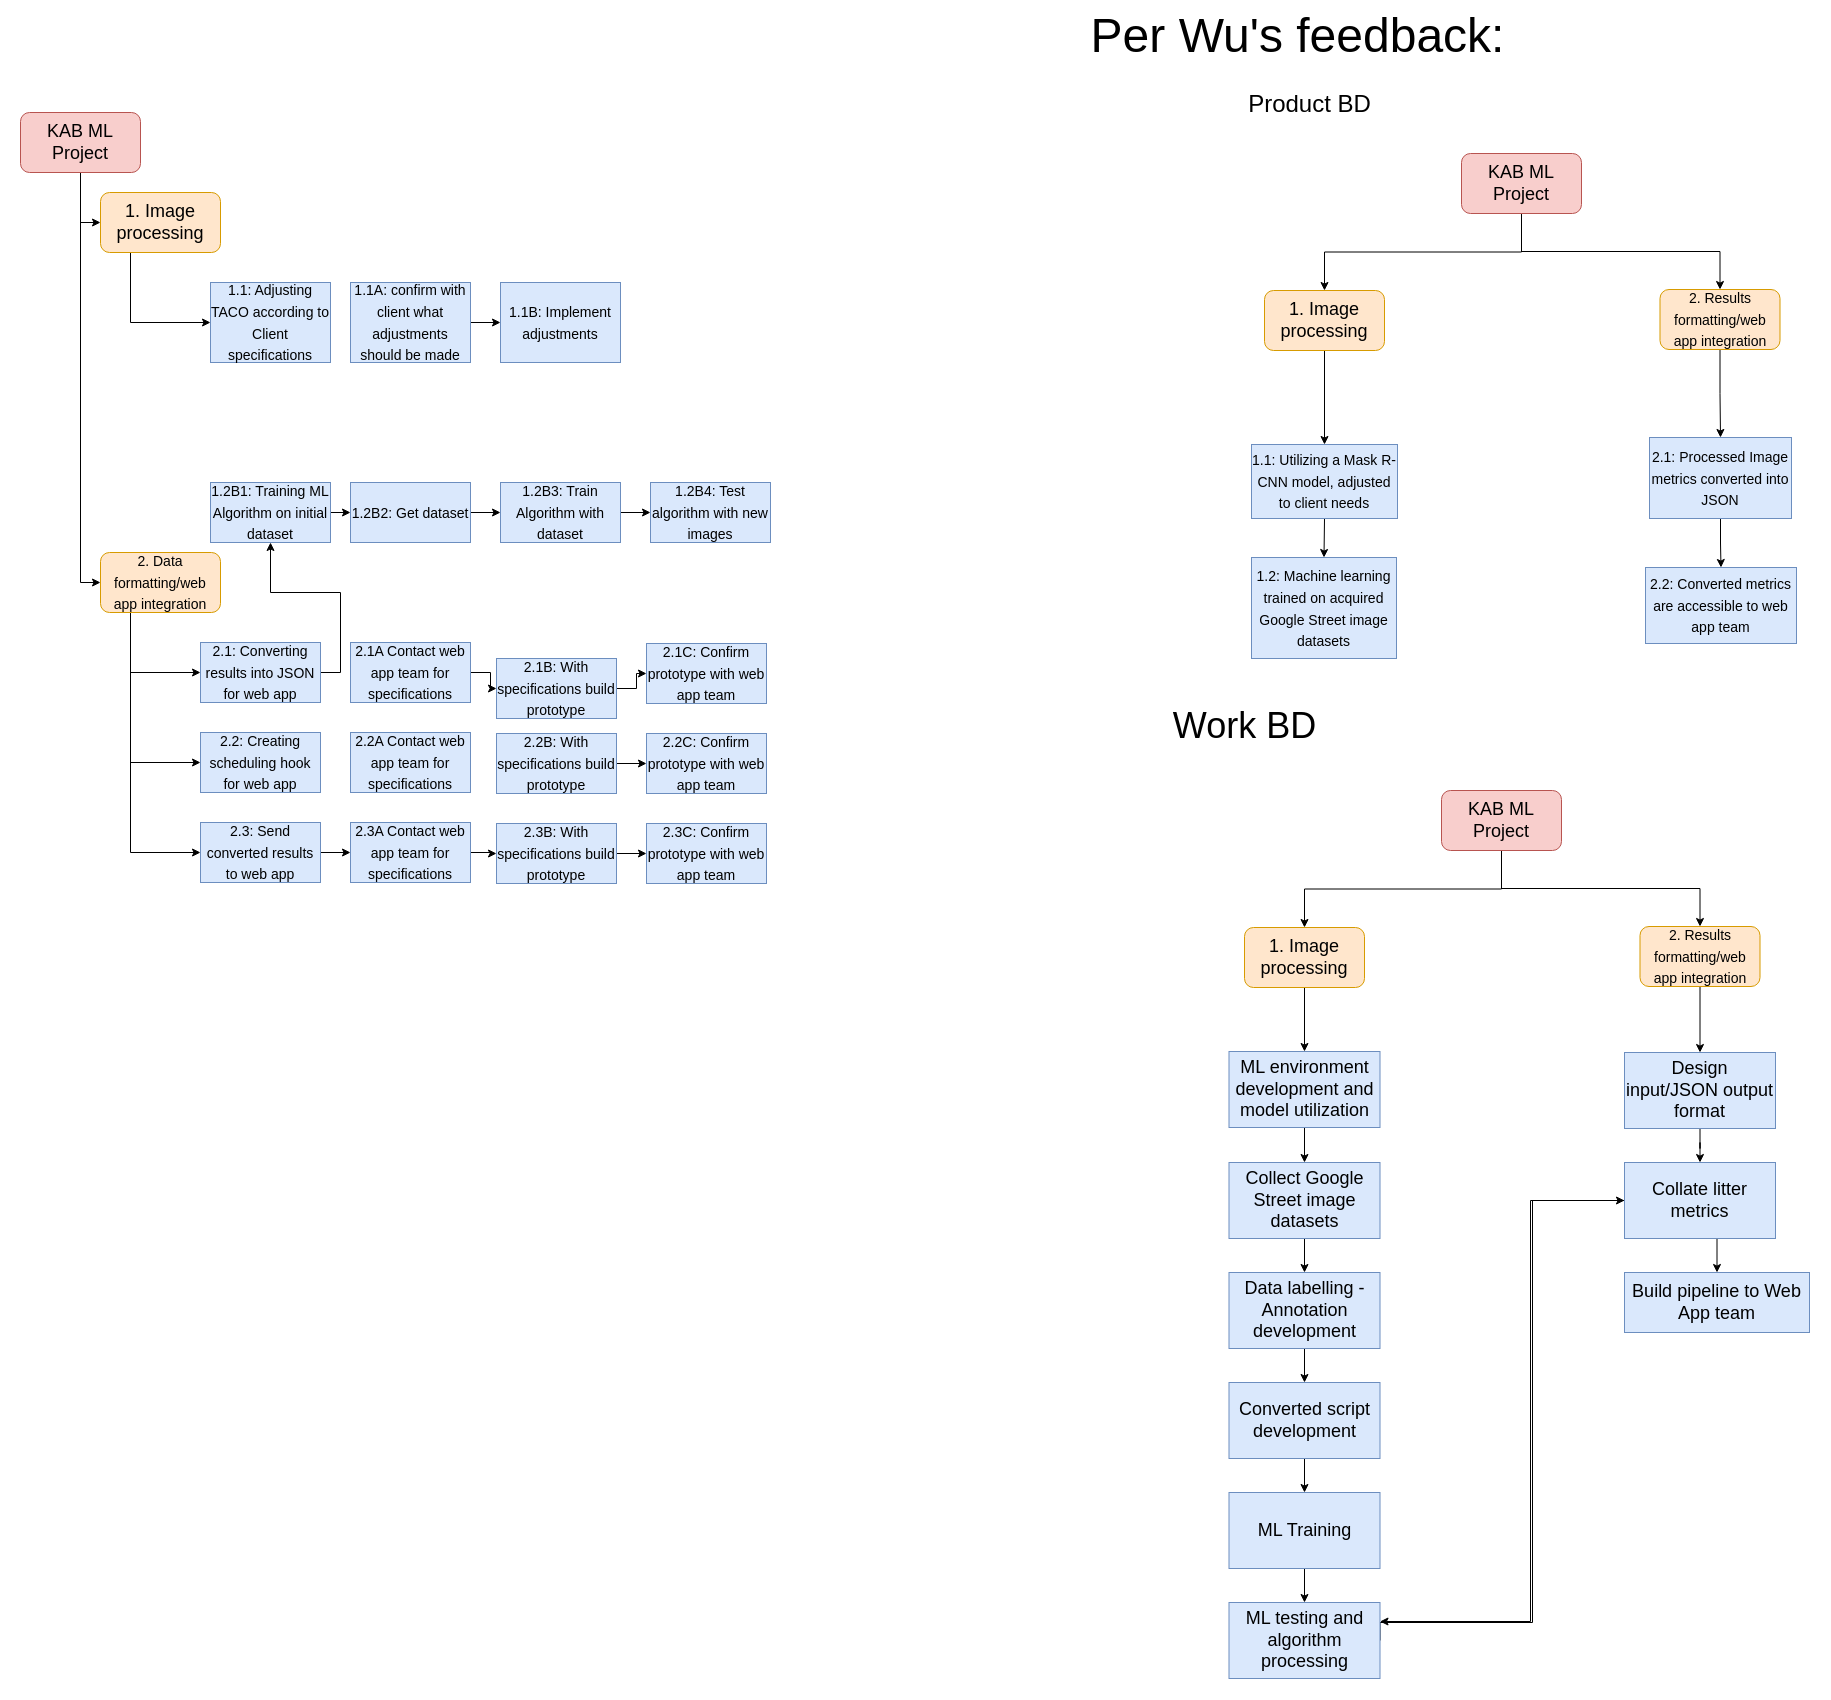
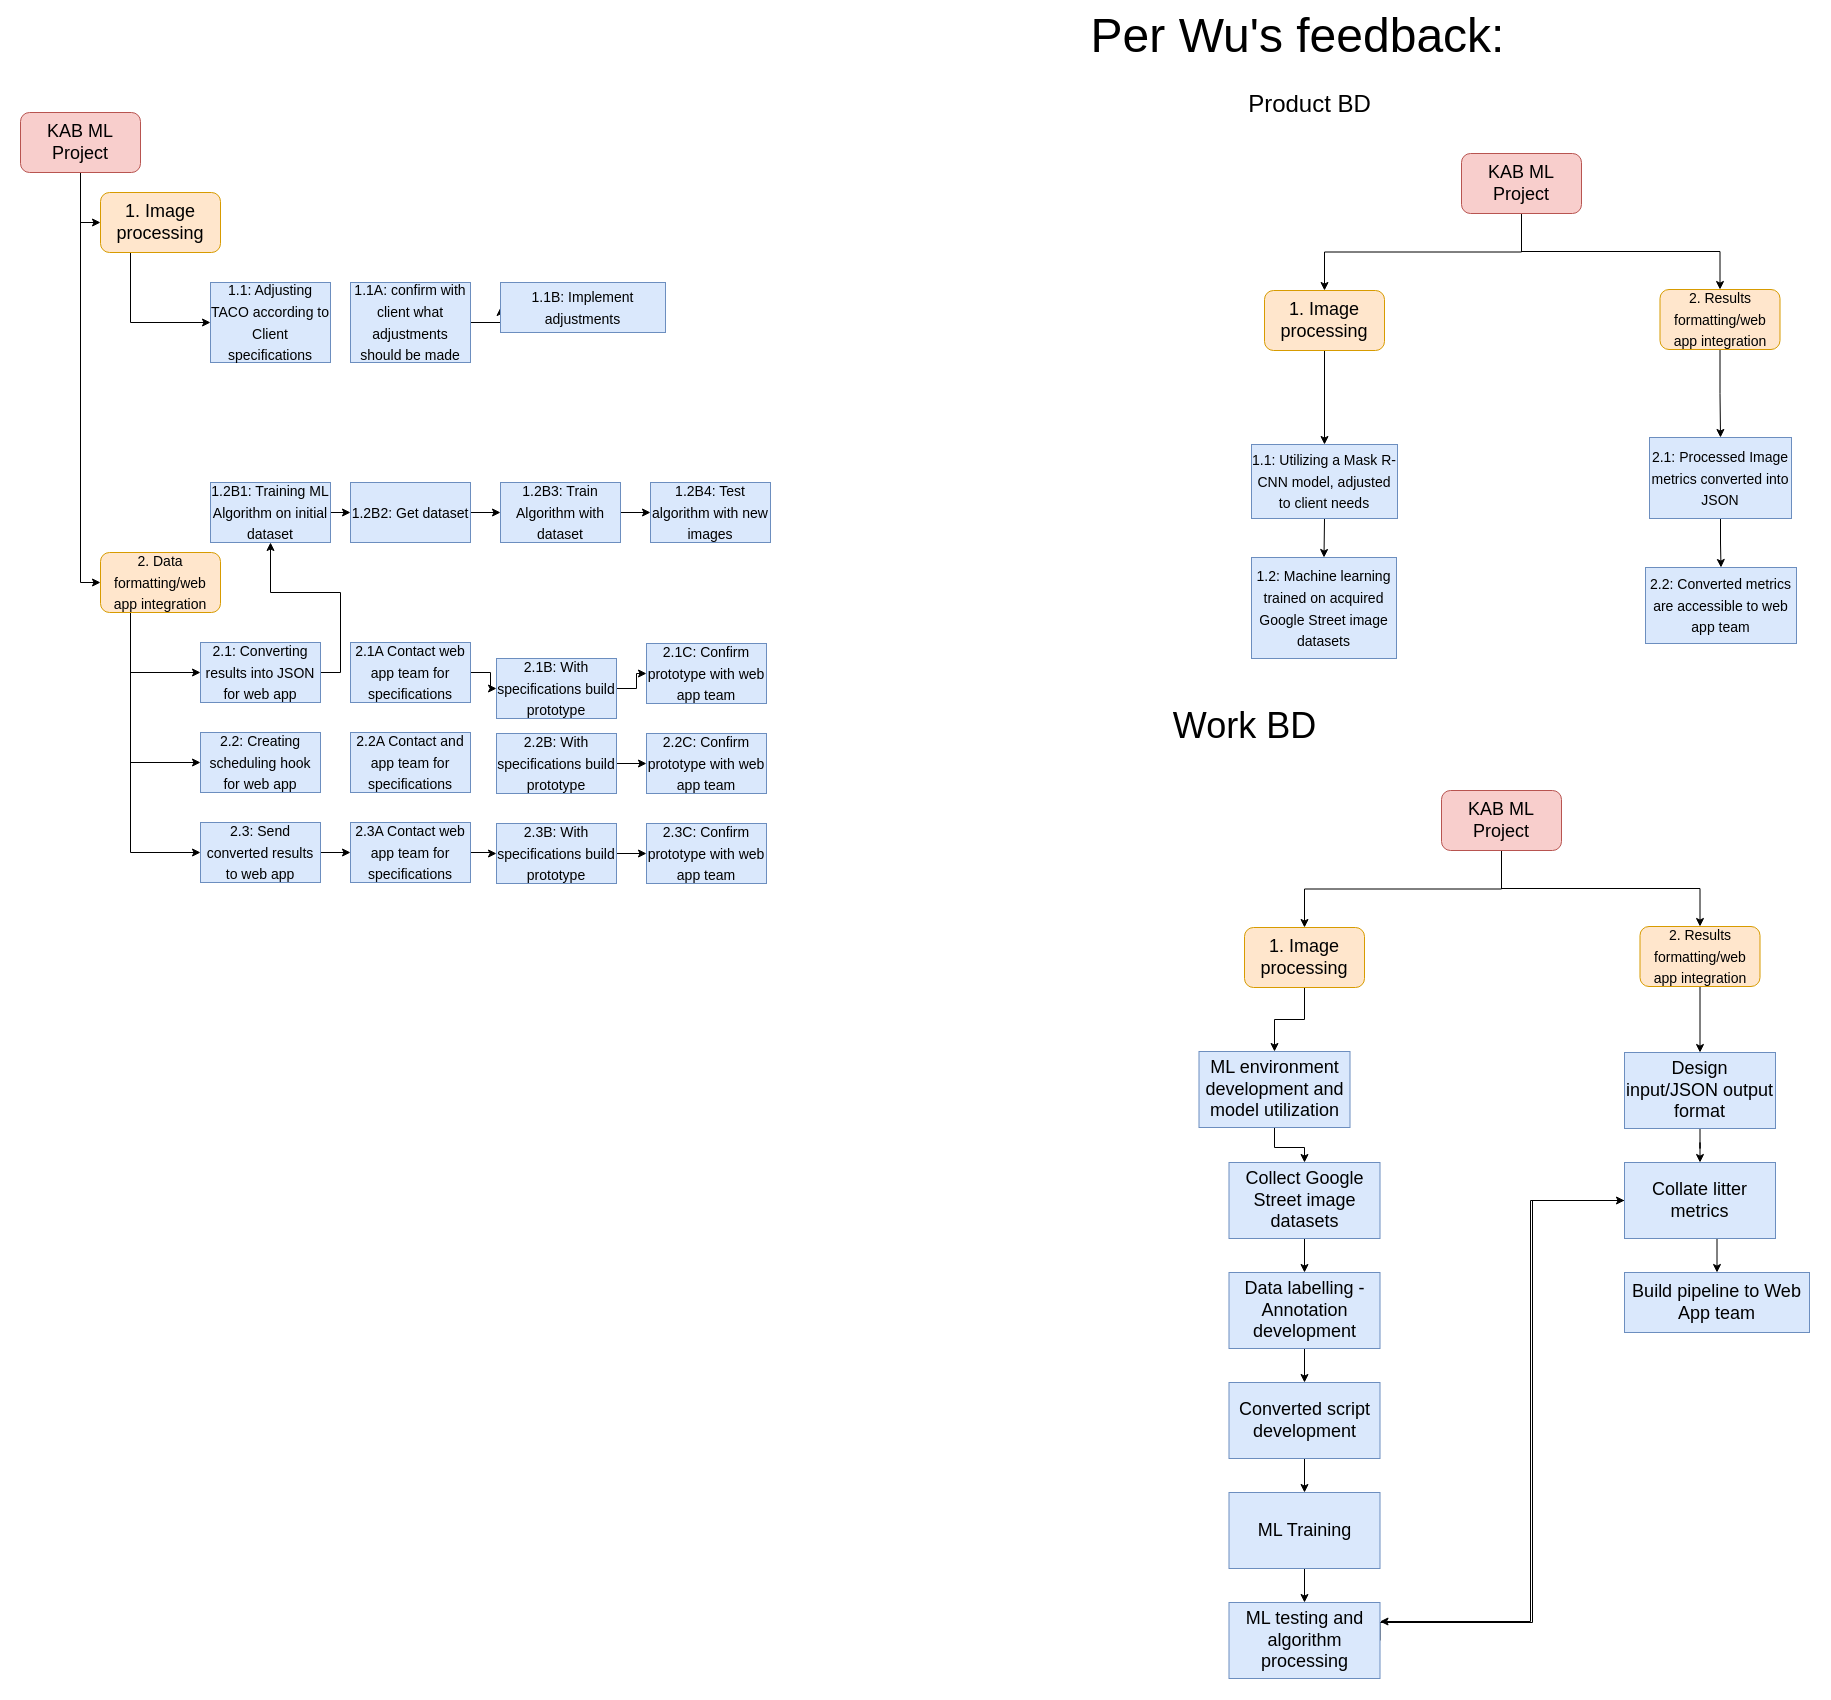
(561, 323) -> (583, 308)
(411, 763) -> (411, 763)
(1305, 1090) -> (1275, 1090)
